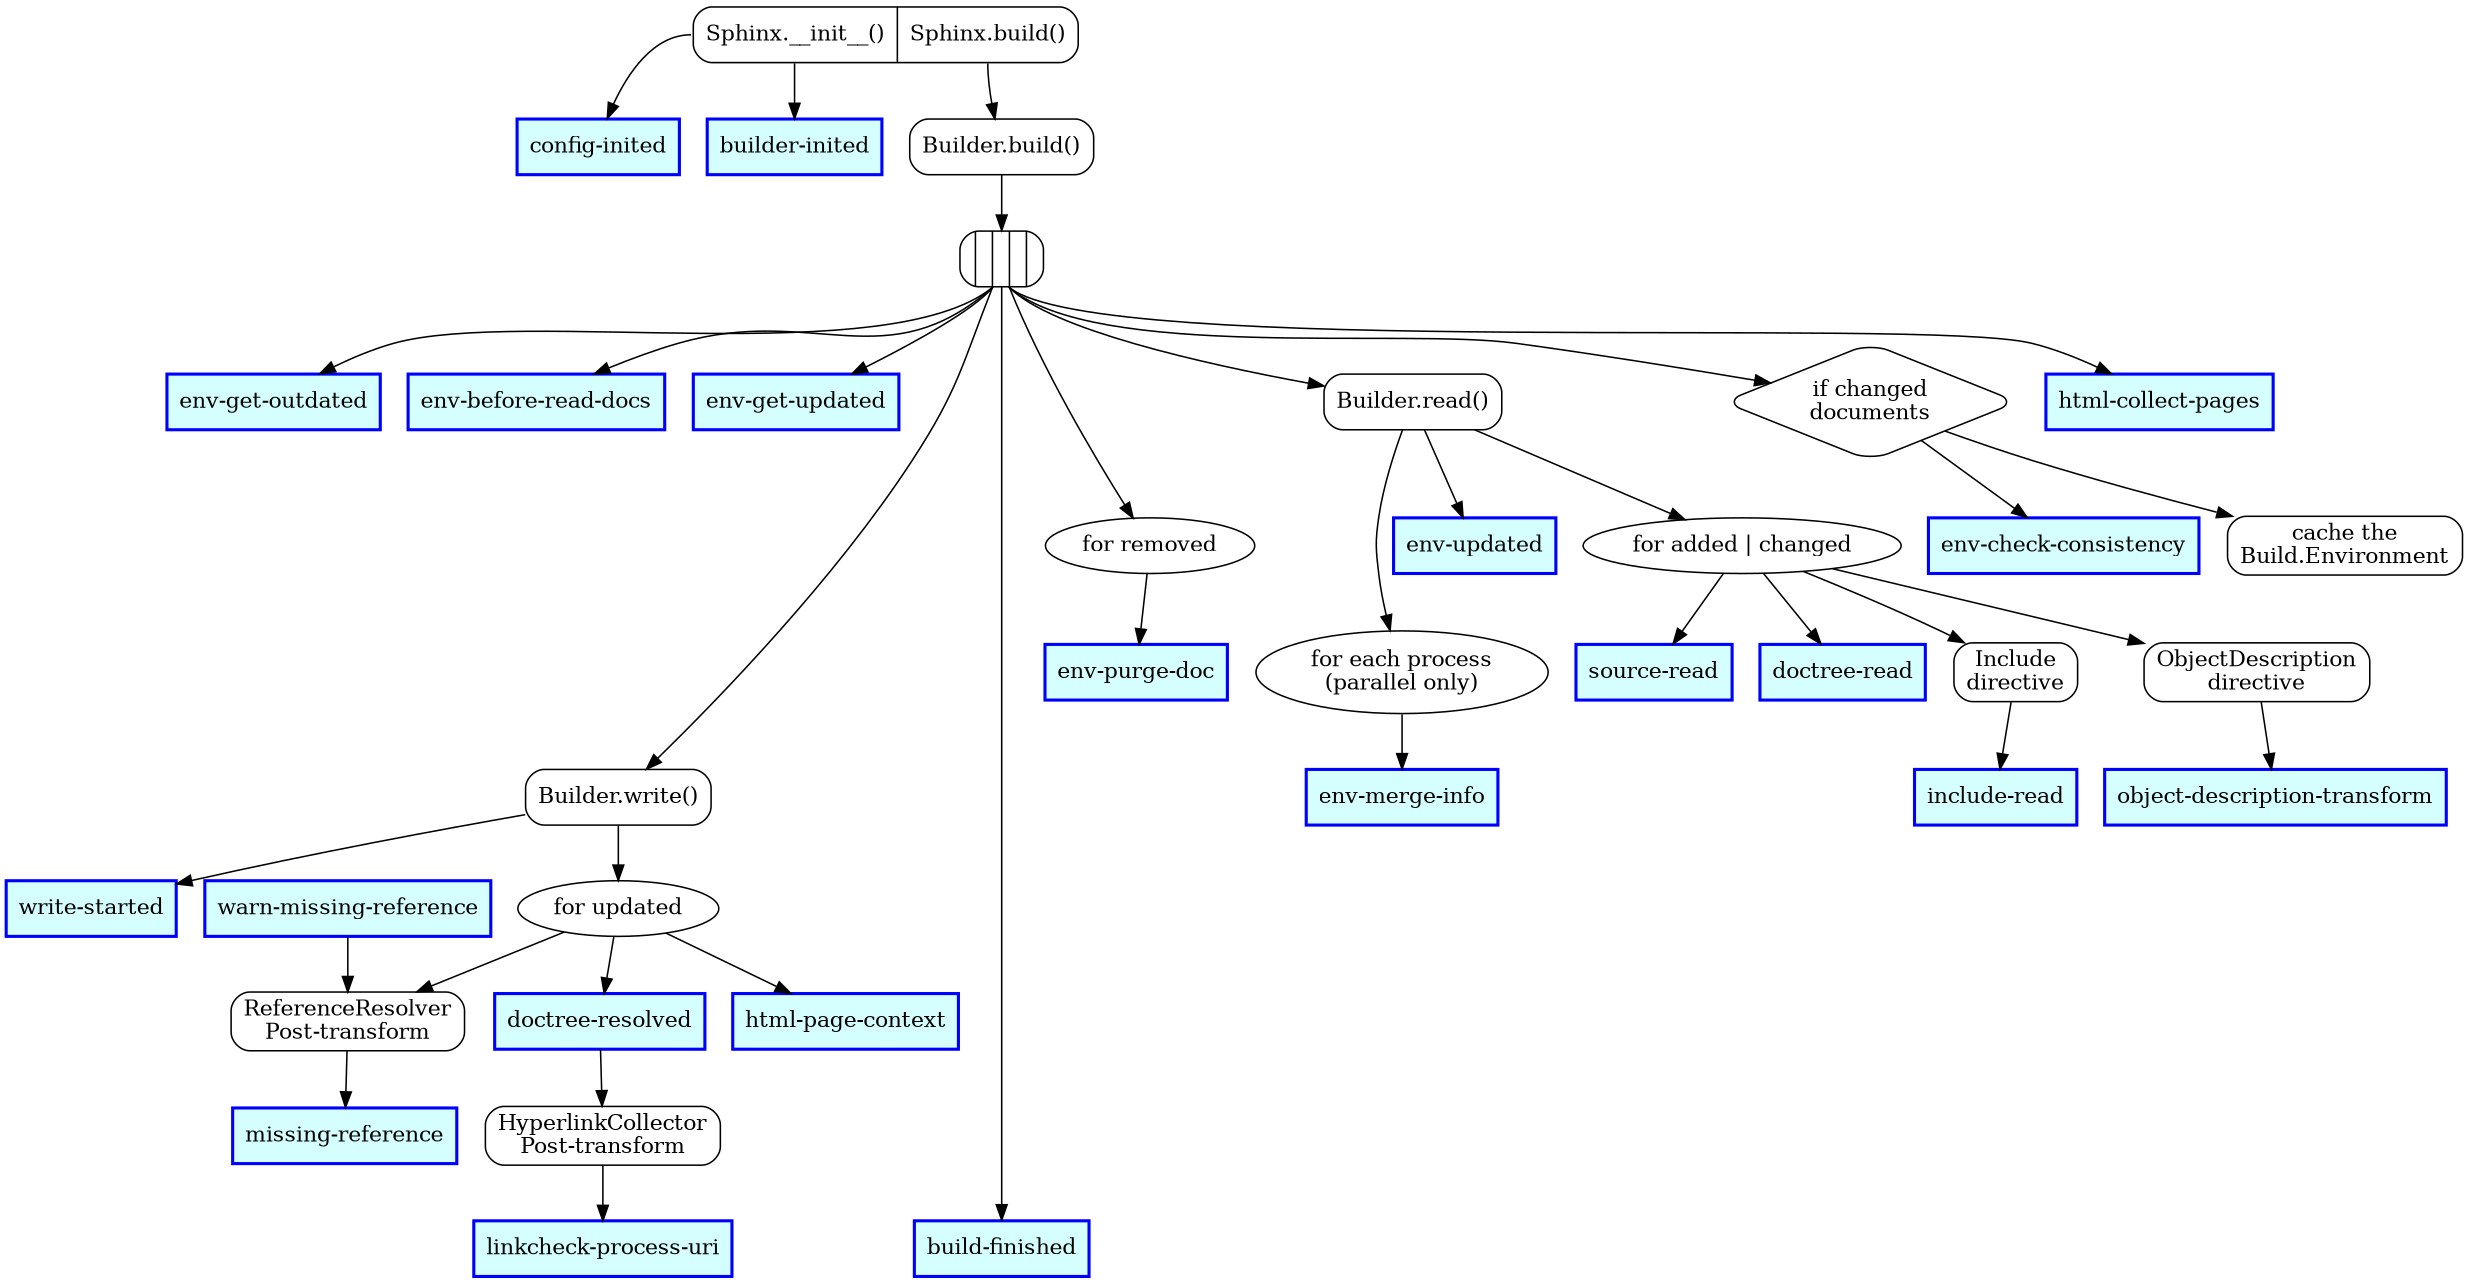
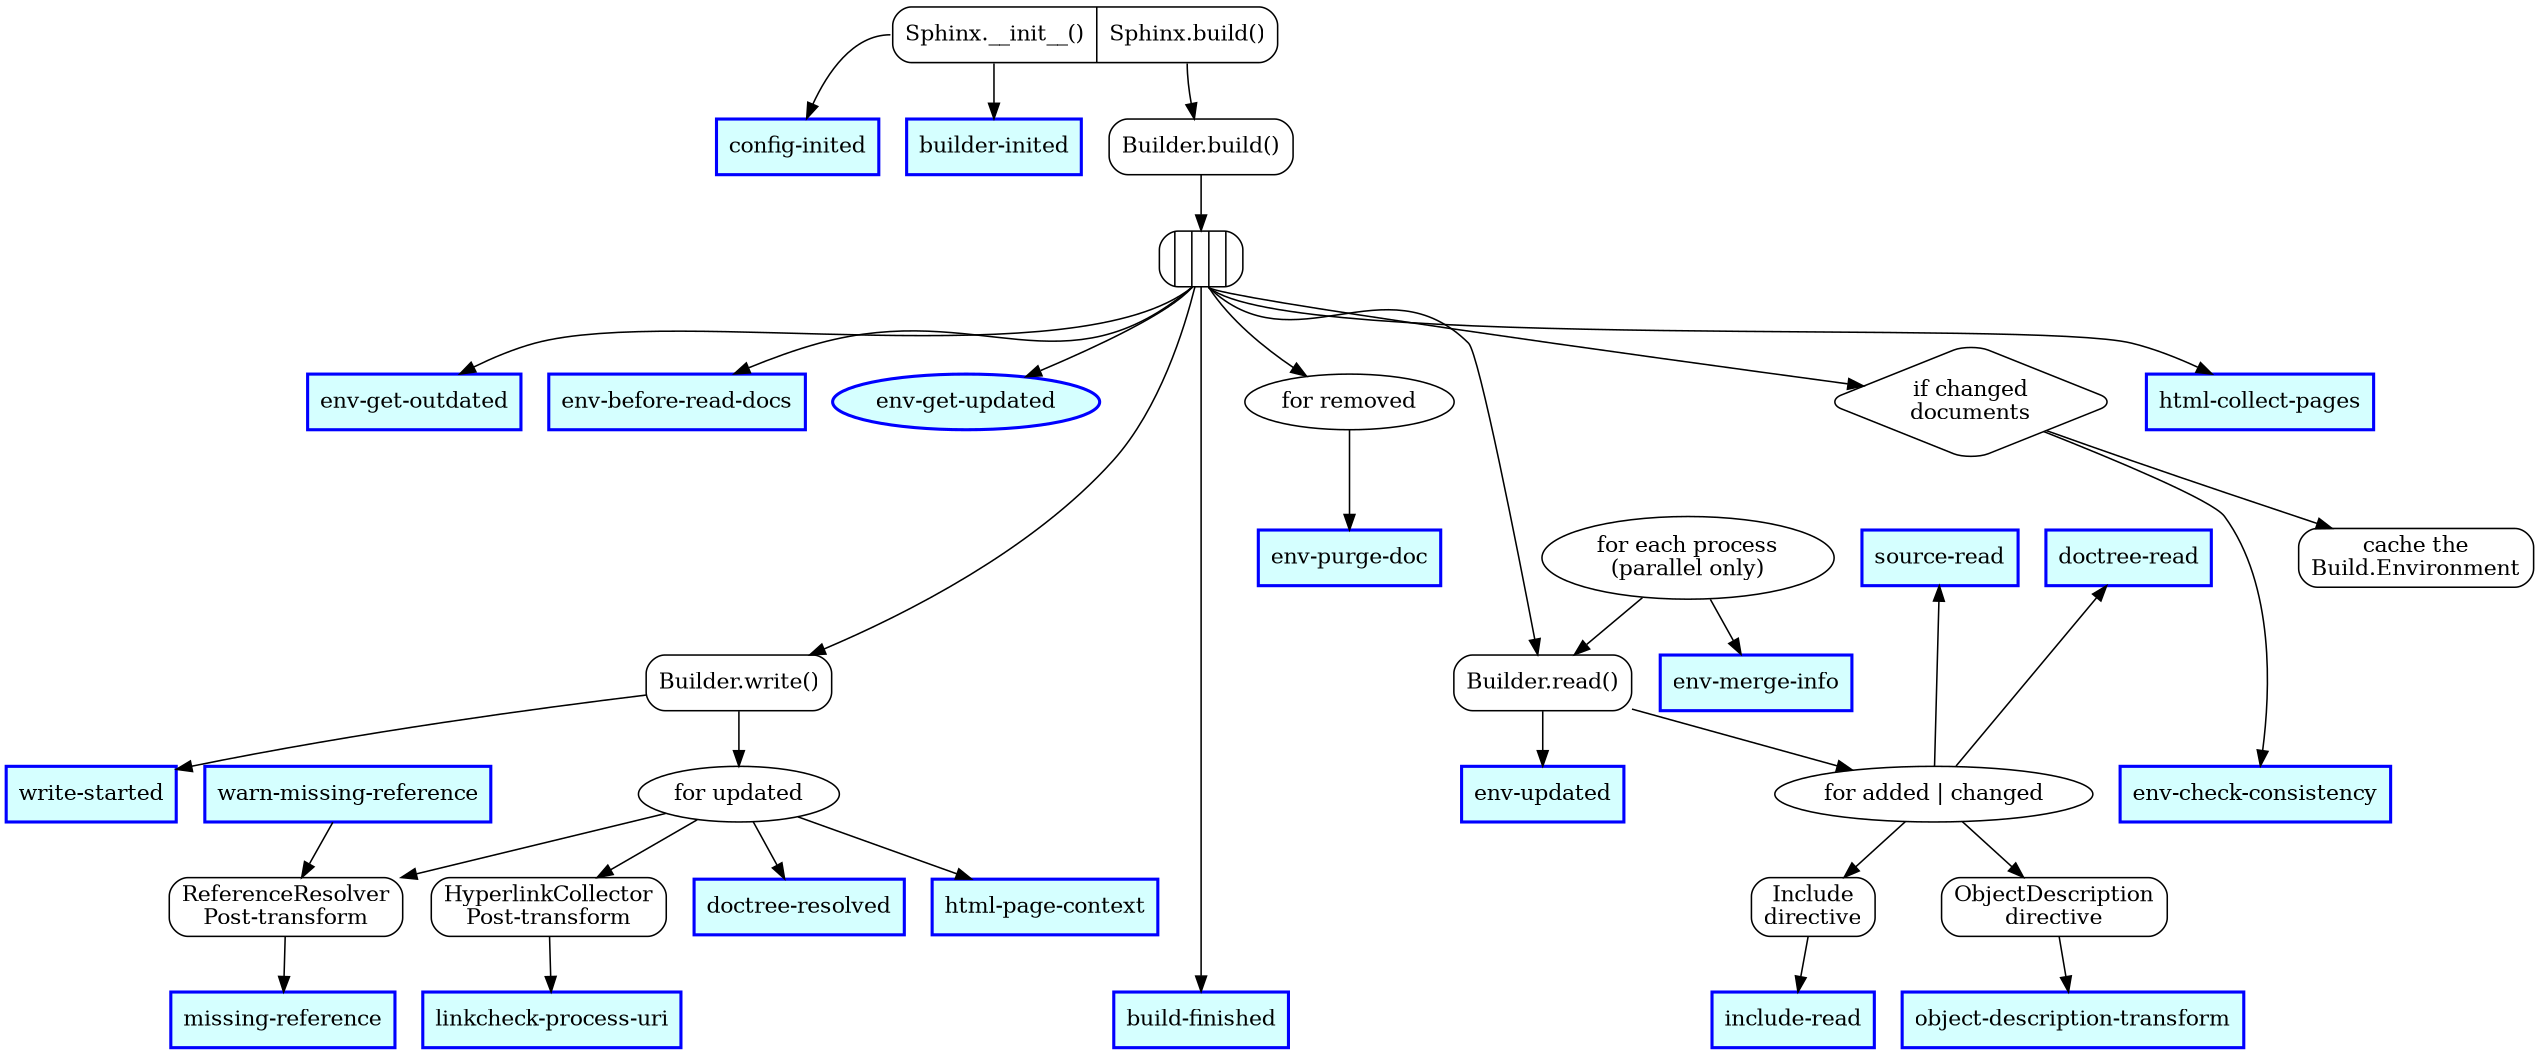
(796, 402) -> (966, 402)
(1378, 521) -> (1615, 621)
(601, 1070) -> (654, 845)
